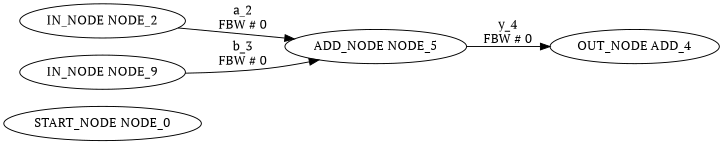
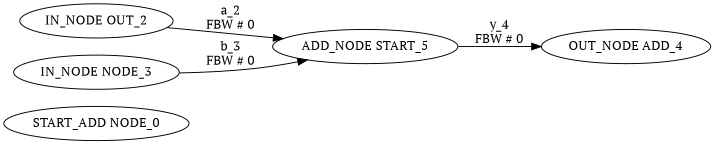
(103, 21) -> (96, 21)
(376, 47) -> (365, 47)
(103, 72) -> (96, 72)
(103, 124) -> (96, 124)
